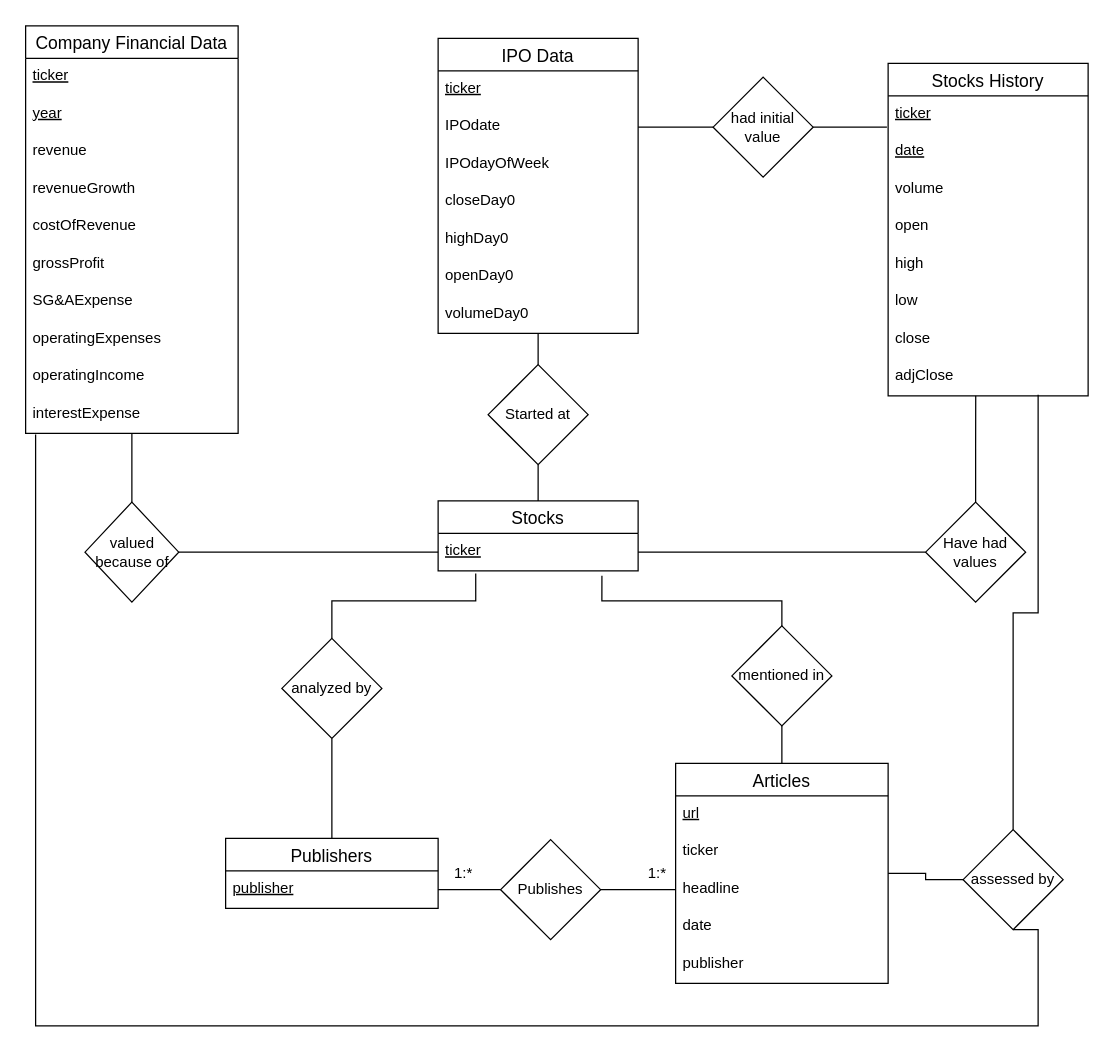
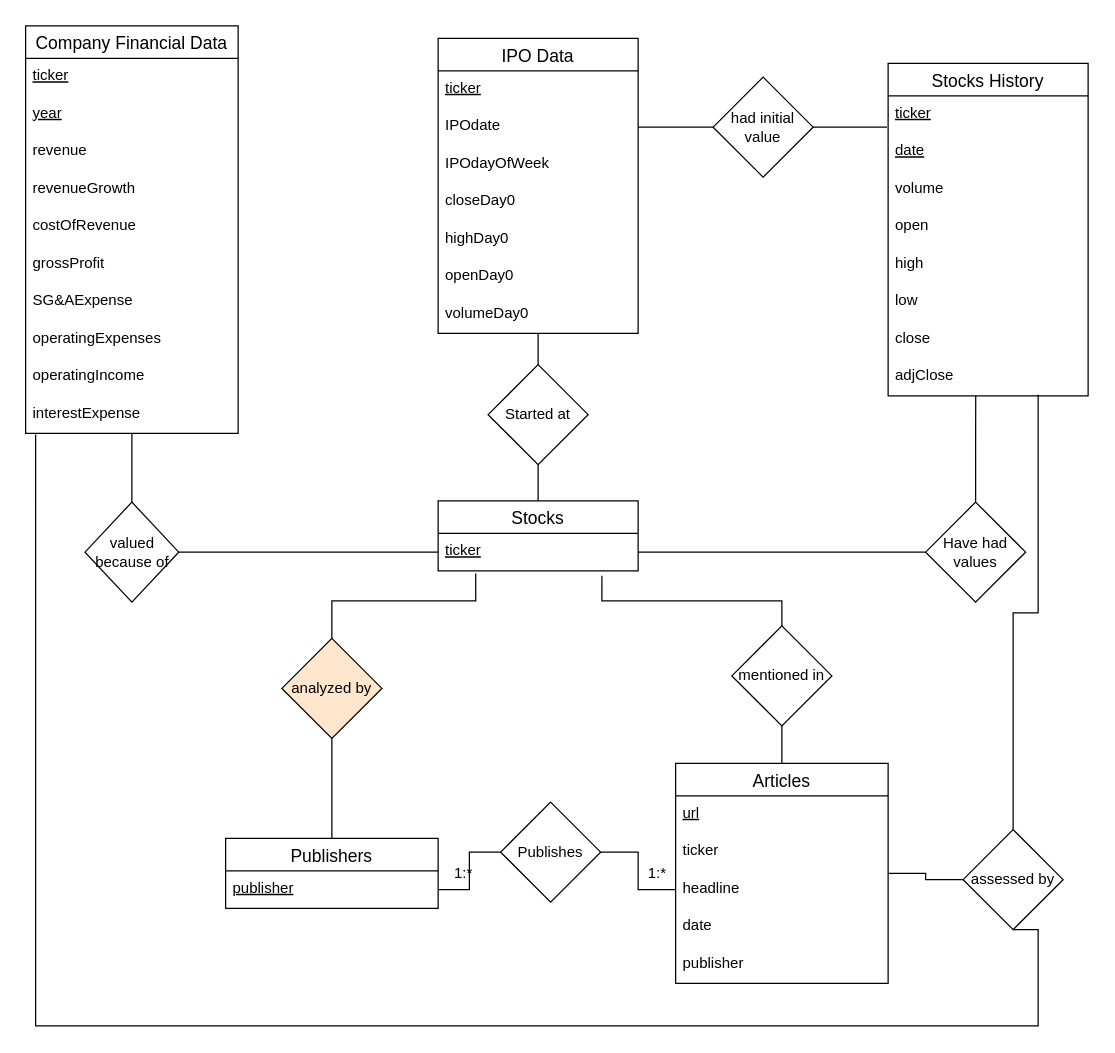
(332, 688) -> (332, 688)
(551, 889) -> (551, 852)
